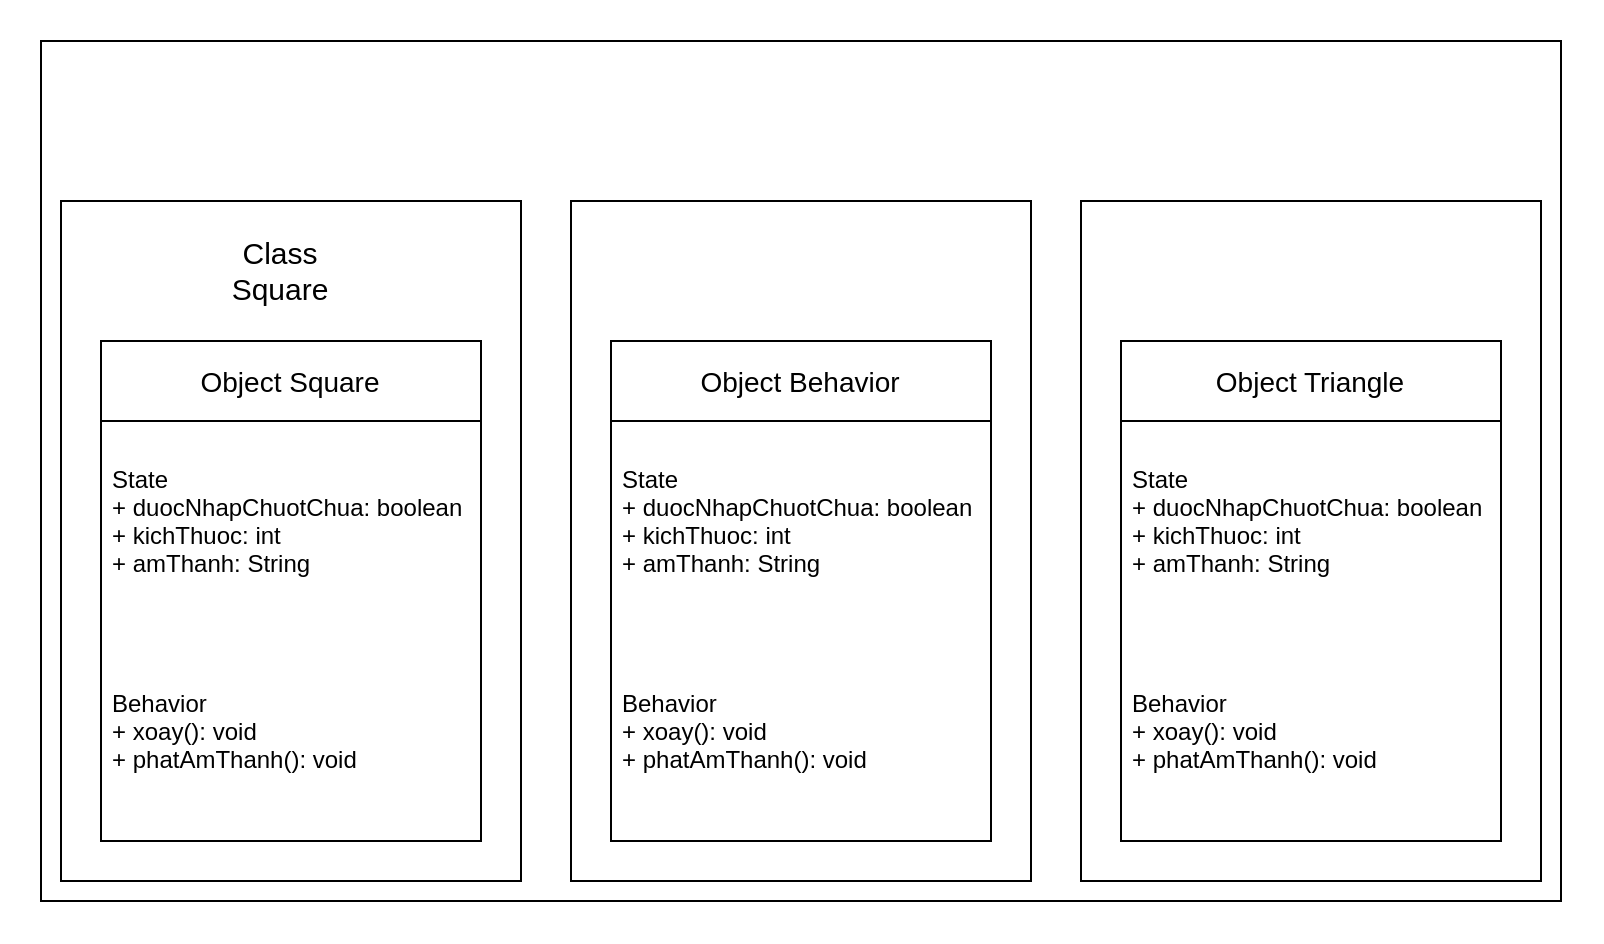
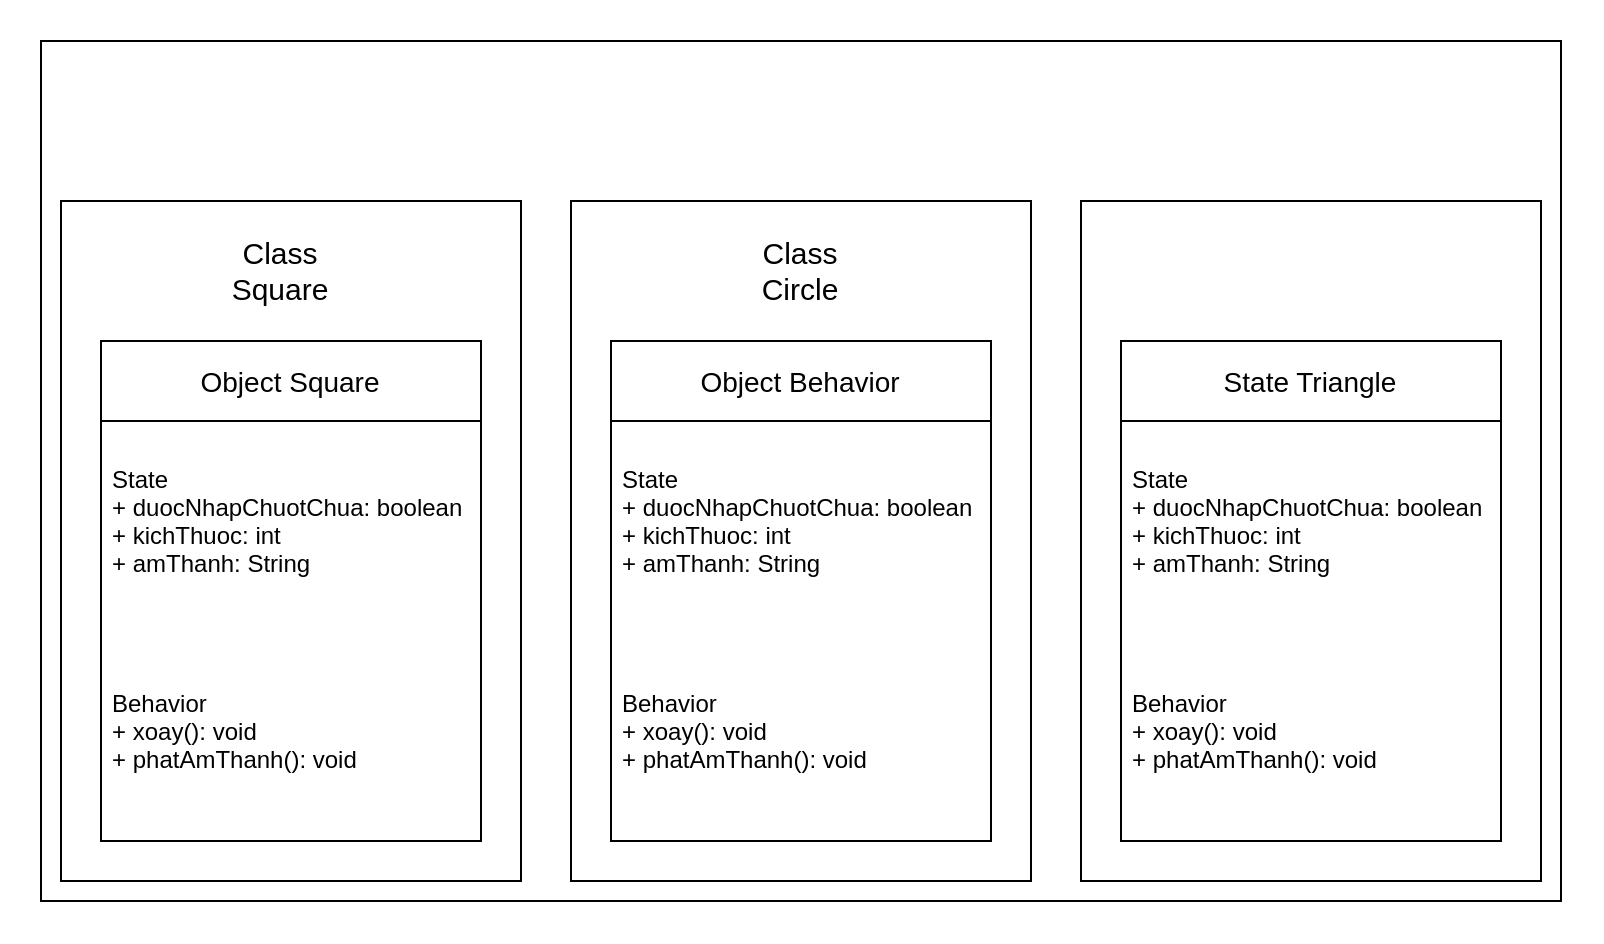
none -> (801, 271)
(1310, 383) -> (1310, 383)
